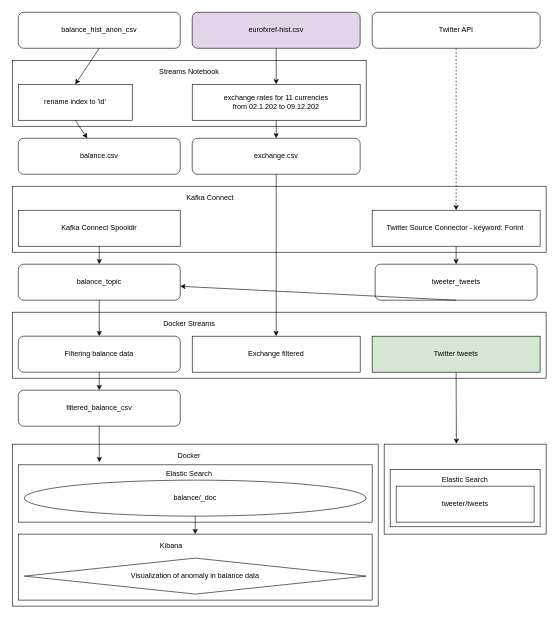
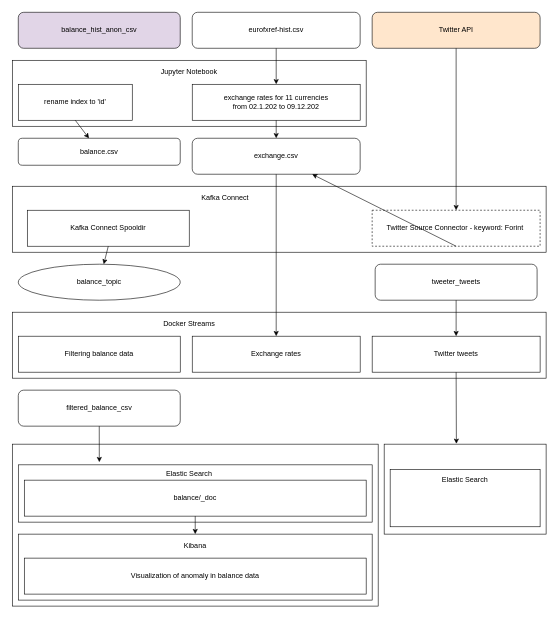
(99, 30) -> (99, 30)
(276, 30) -> (276, 30)
(456, 30) -> (456, 30)
(89, 64) -> none
(189, 72) -> (189, 72)
(456, 127) -> (456, 127)
(99, 156) -> (99, 152)
(210, 198) -> (225, 198)
(99, 228) -> (108, 228)
(456, 228) -> (456, 228)
(456, 258) -> (386, 211)
(99, 282) -> (99, 282)
(422, 299) -> (456, 330)
(99, 330) -> none
(99, 354) -> (99, 354)
(276, 354) -> (276, 354)
(456, 354) -> (456, 354)
(99, 384) -> none
(189, 456) -> none
(195, 498) -> (195, 498)
(465, 504) -> none
(171, 546) -> (195, 546)
(195, 576) -> (195, 576)
